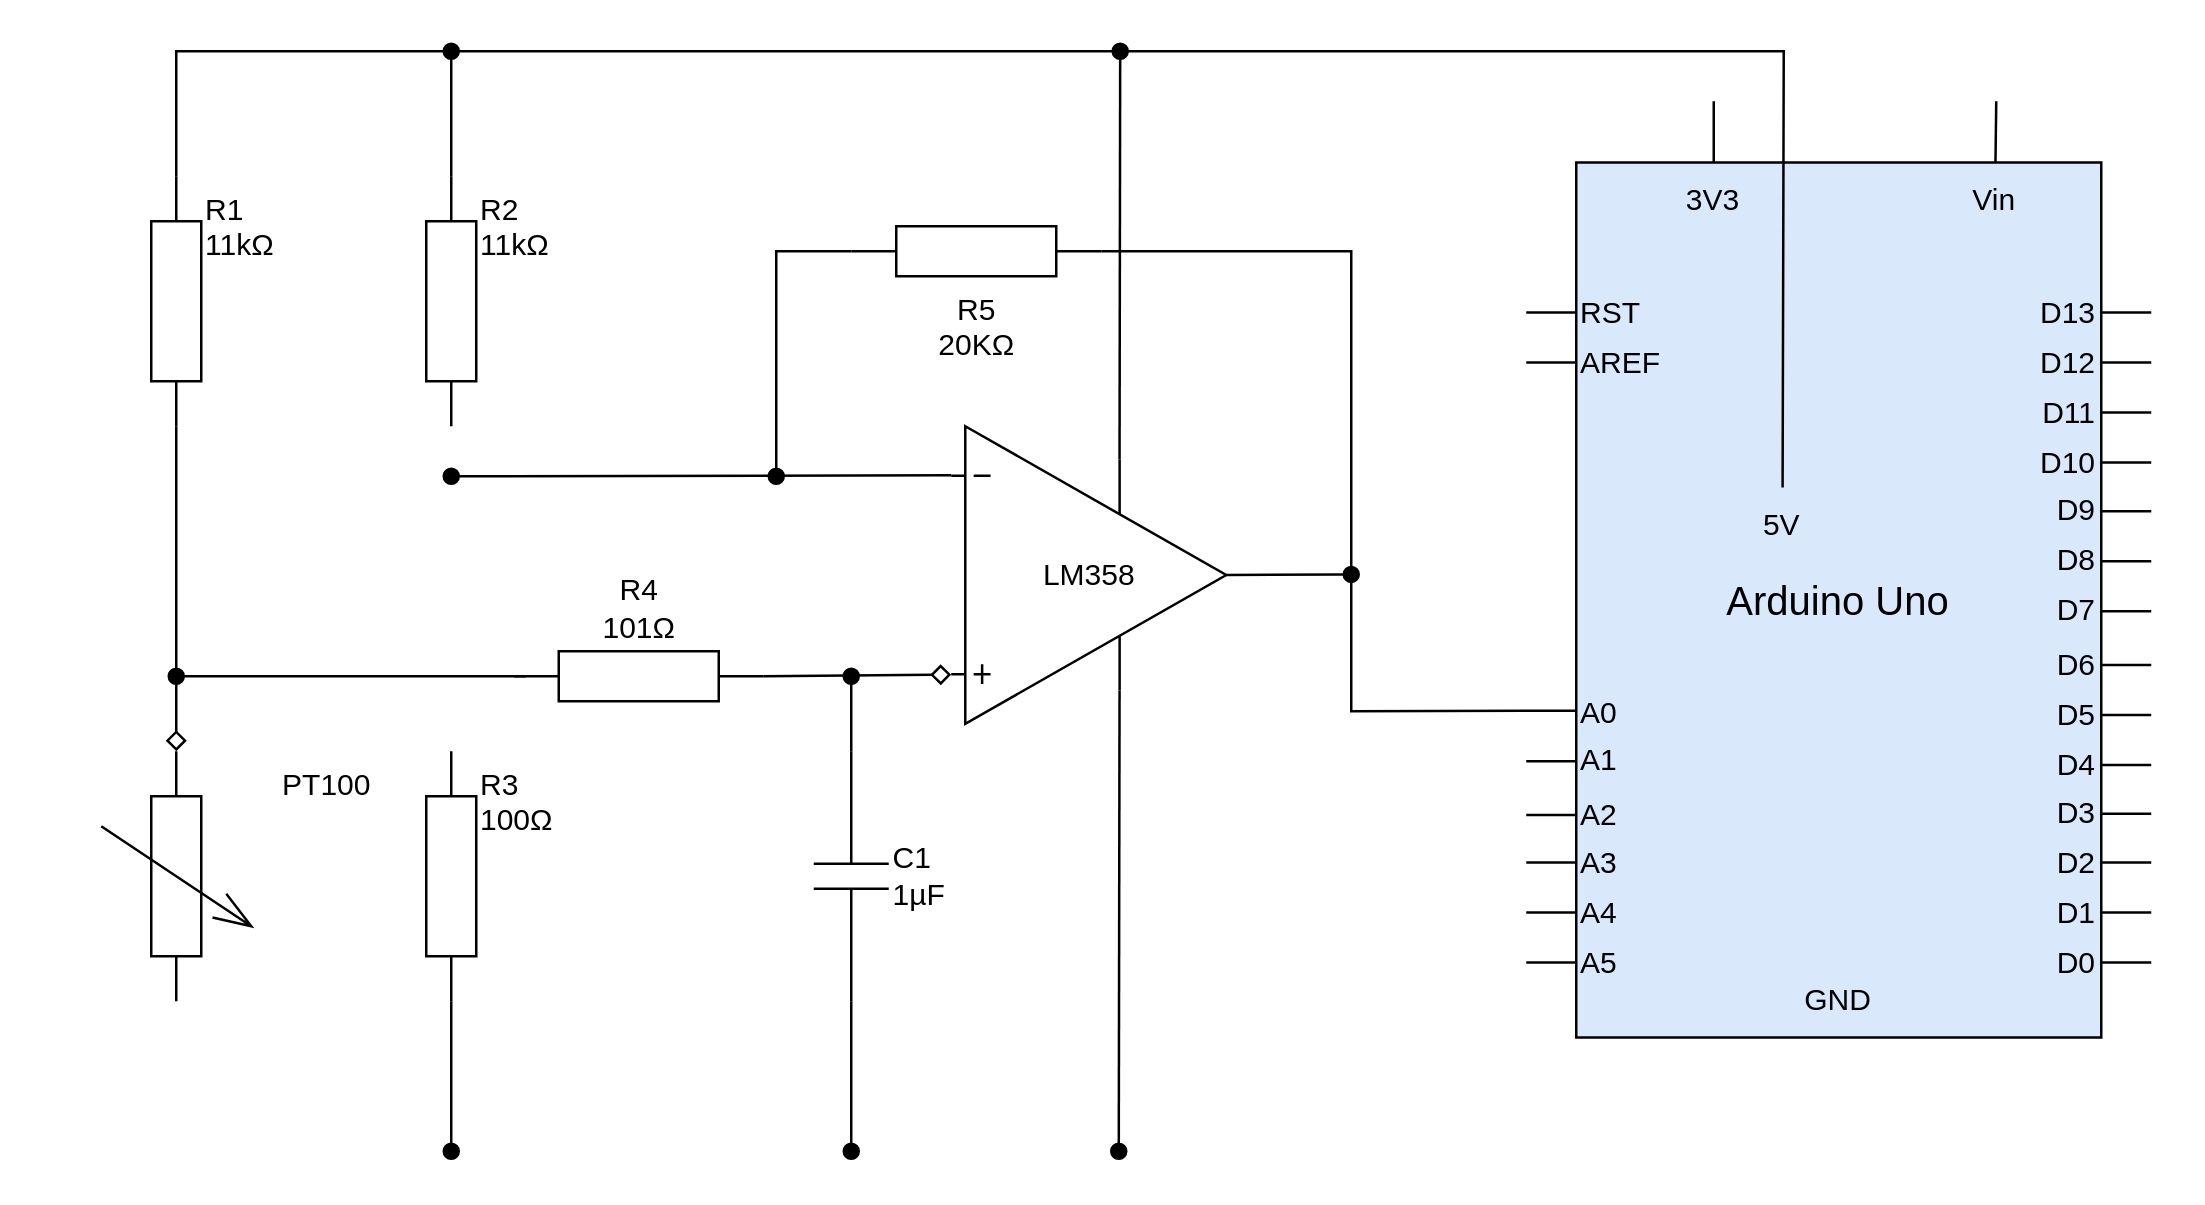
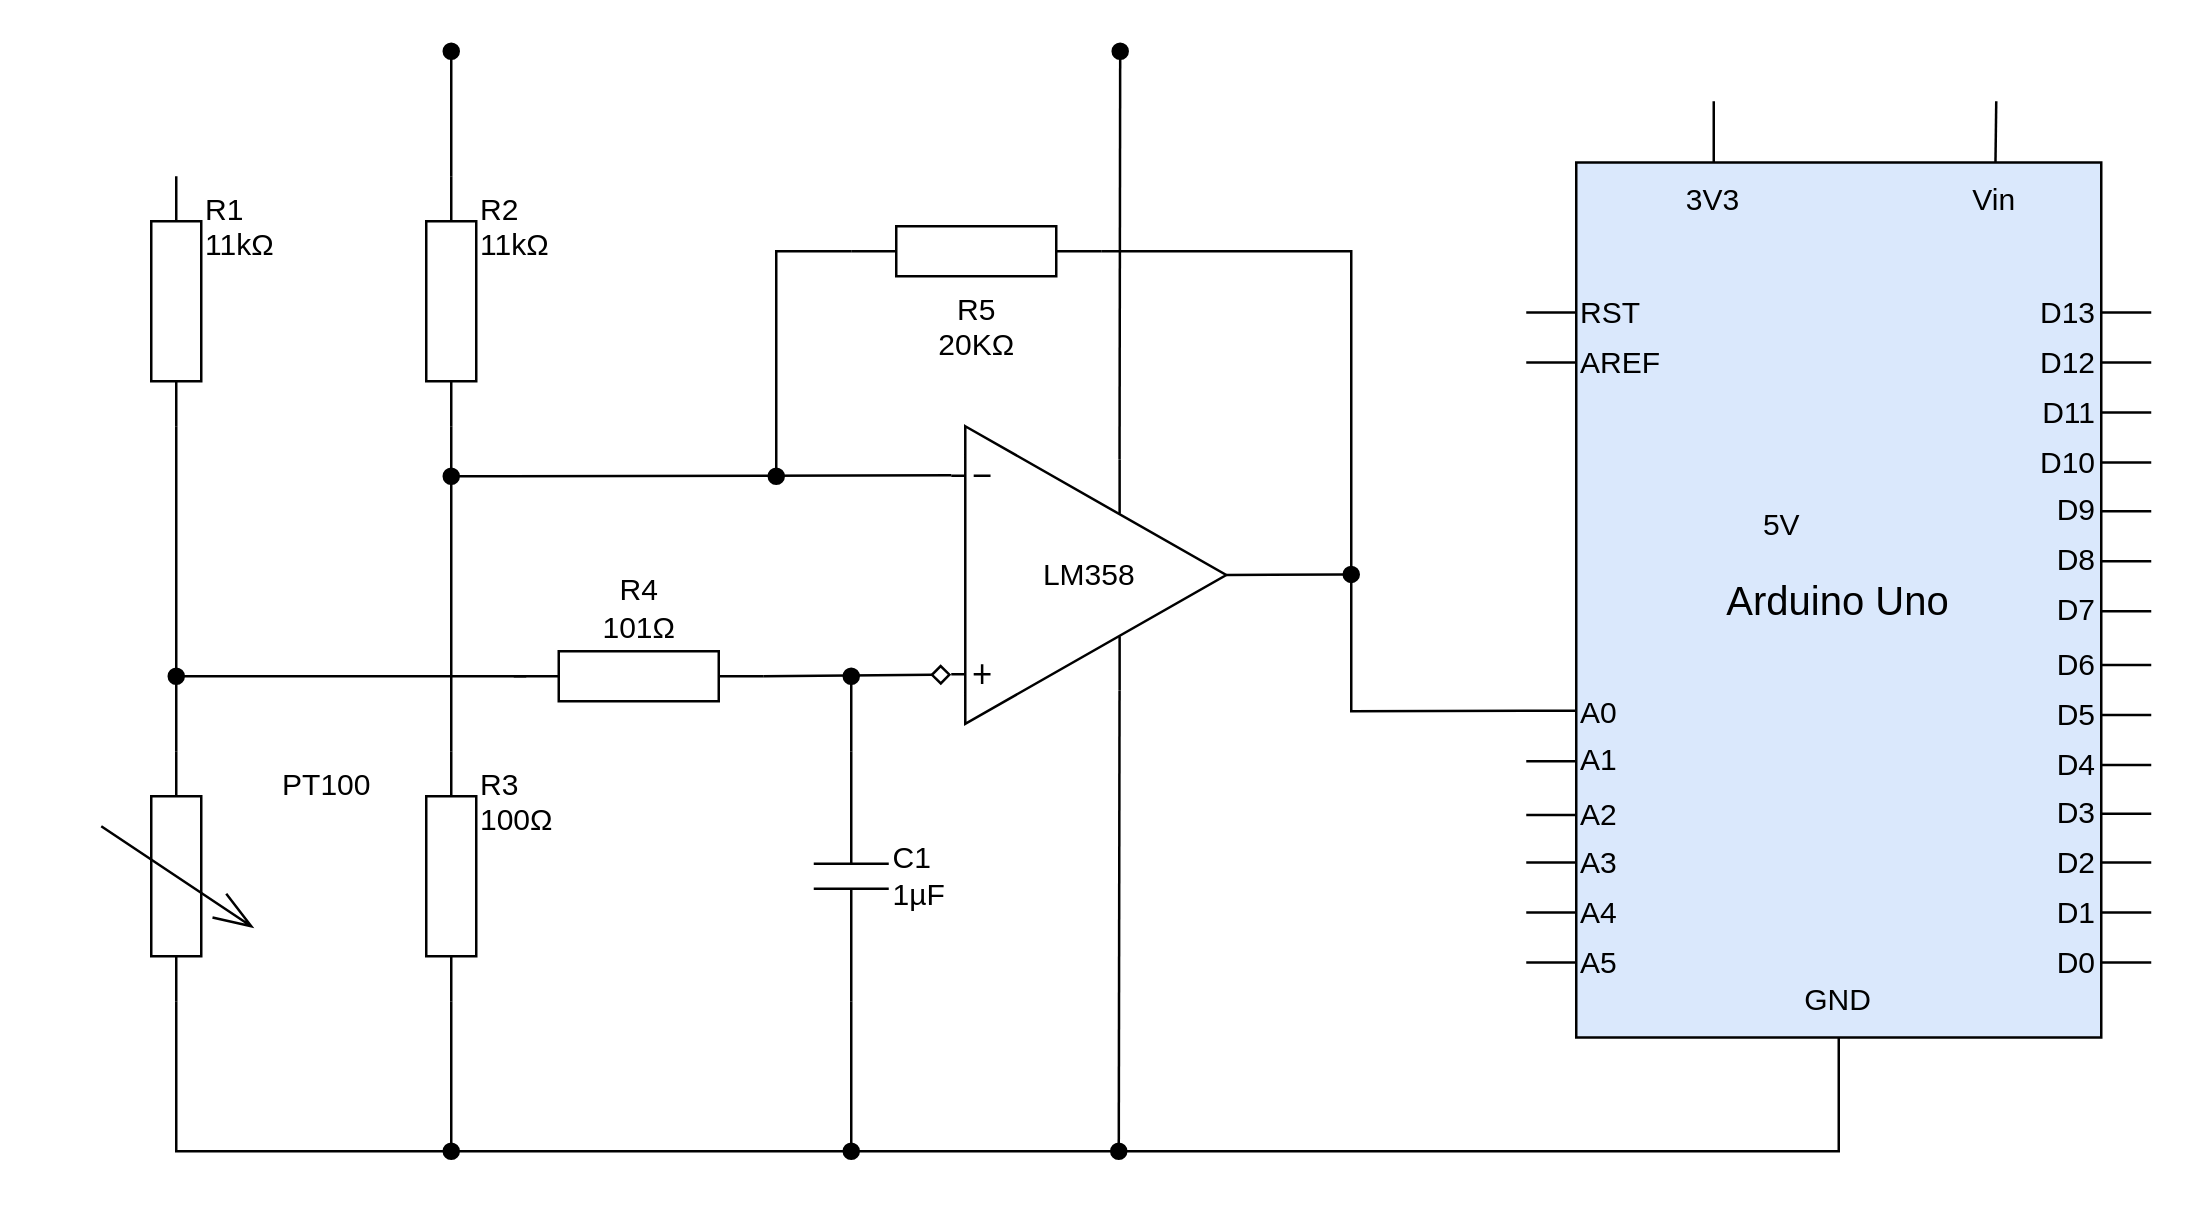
(1674, 51) -> none
none -> (451, 577)
(176, 731) -> (176, 740)
none -> (1539, 1151)
